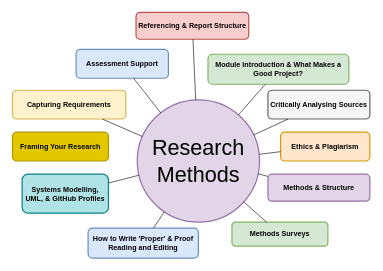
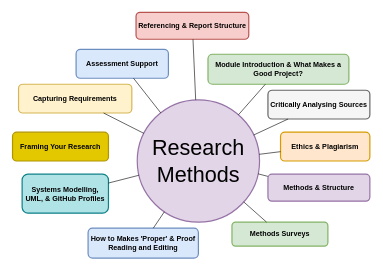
(69, 105) -> (75, 99)
(143, 243) -> (143, 243)
